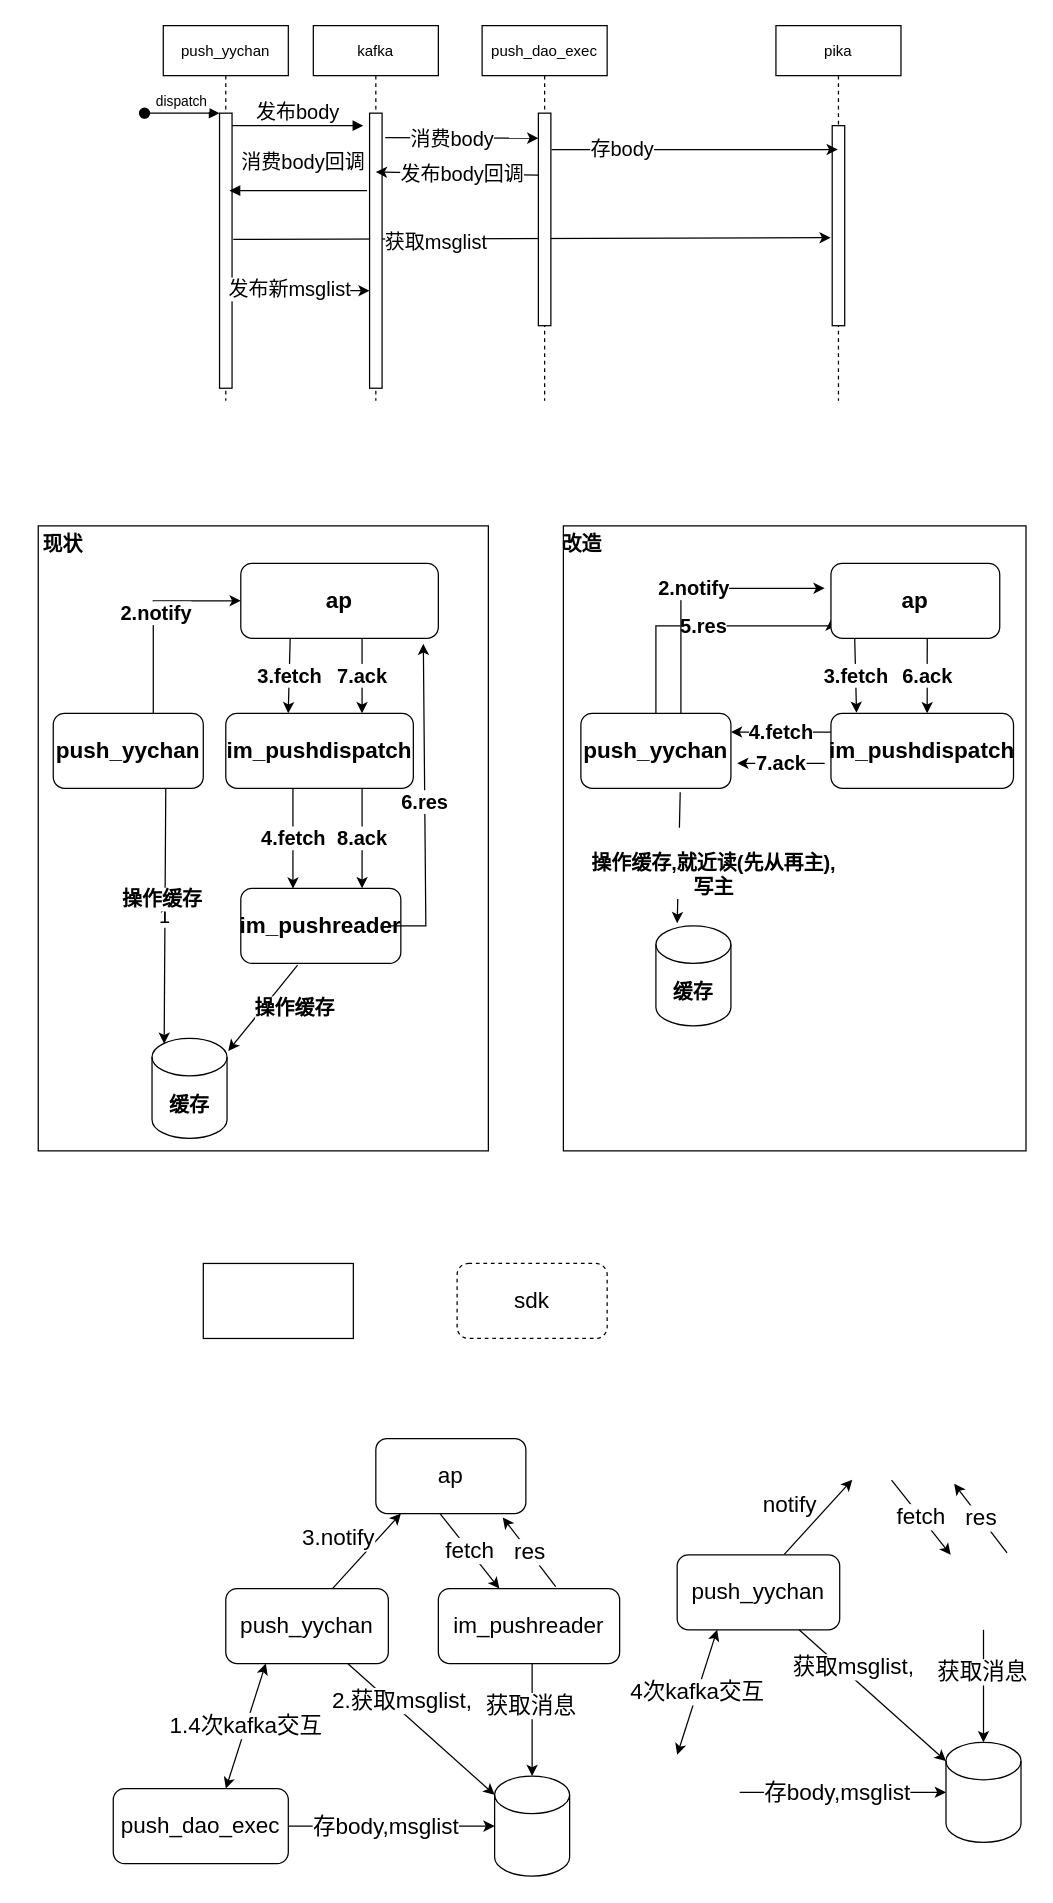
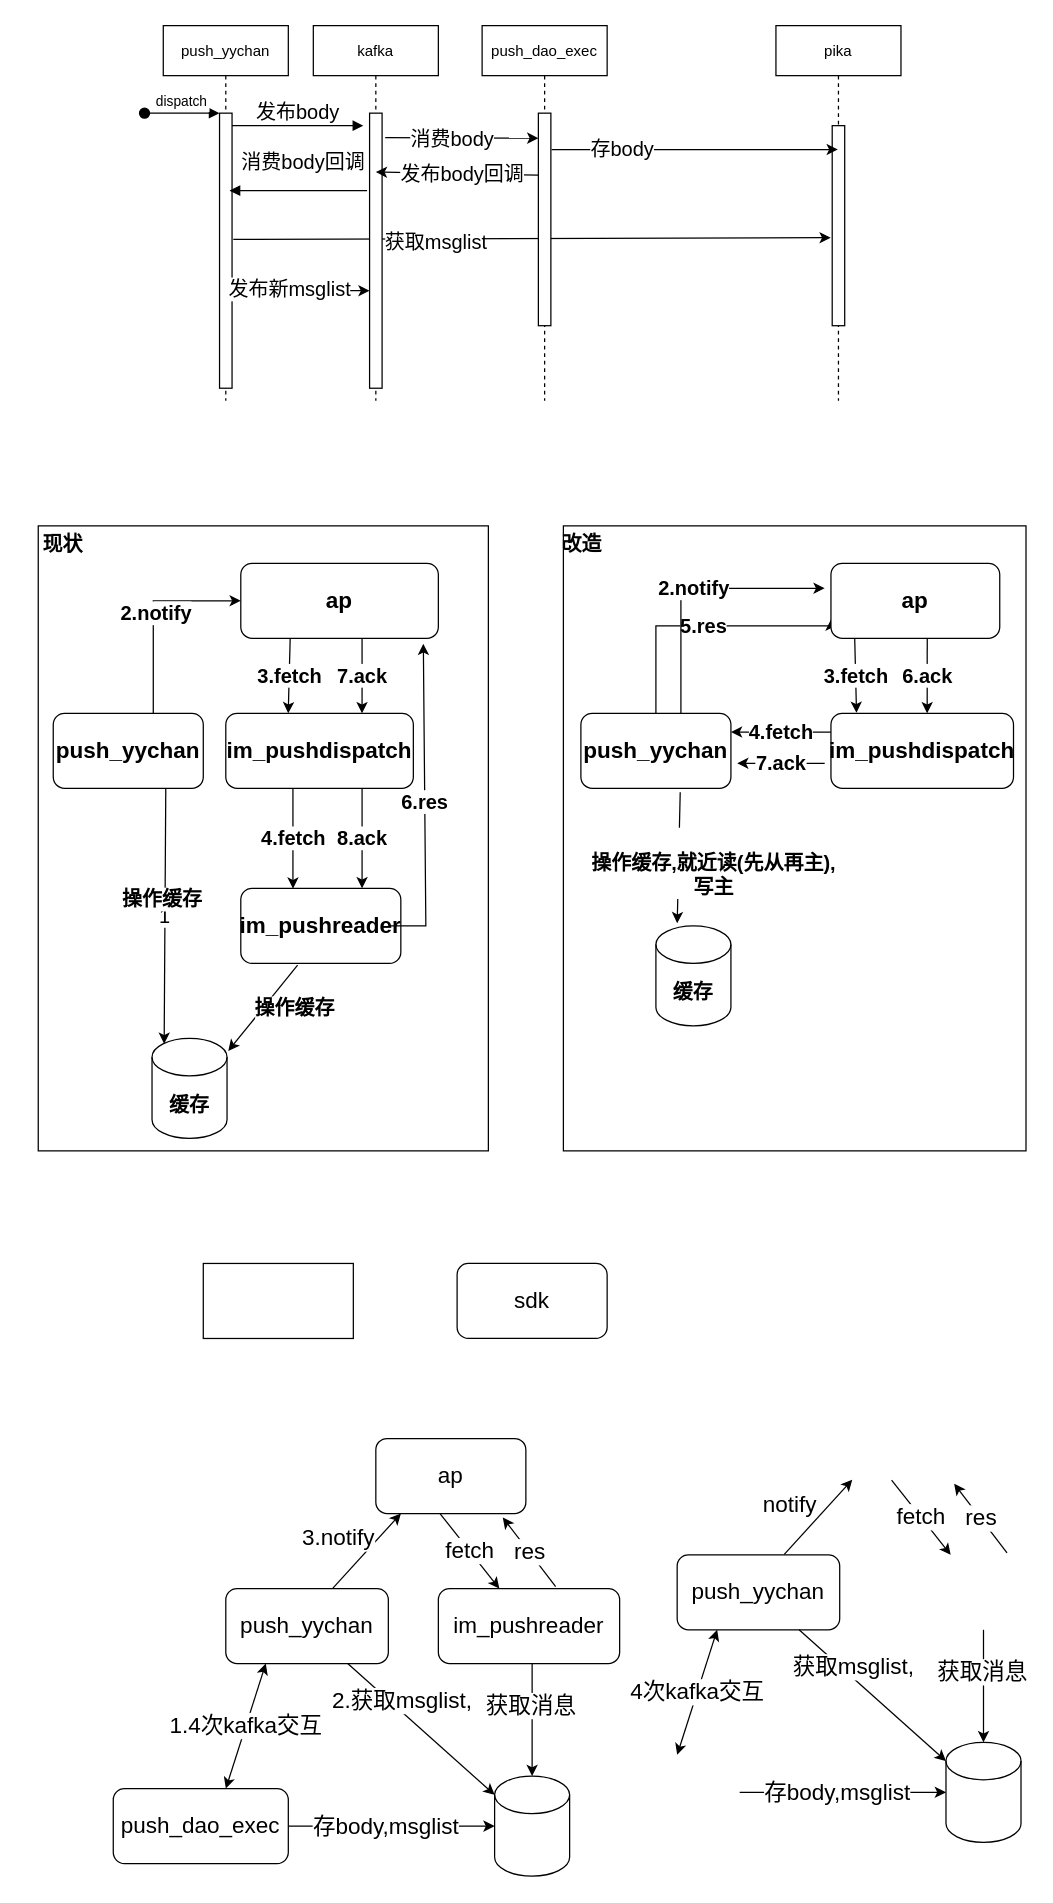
(532, 1301) -> (532, 1301)
